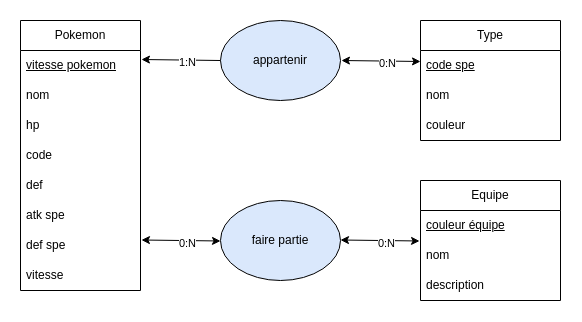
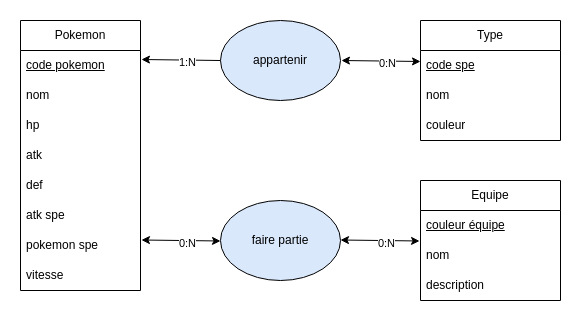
(74, 66) -> (65, 66)
(40, 156) -> (37, 156)
(48, 246) -> (62, 246)
